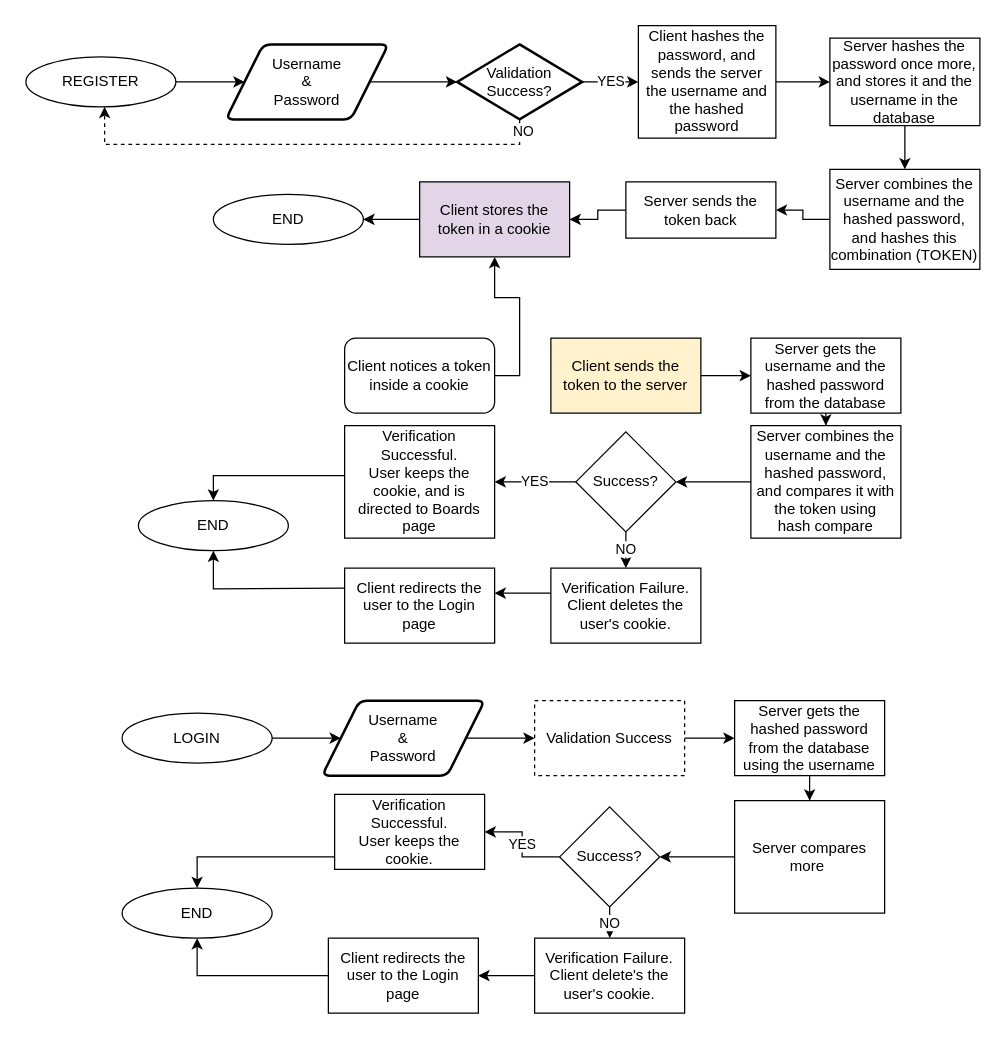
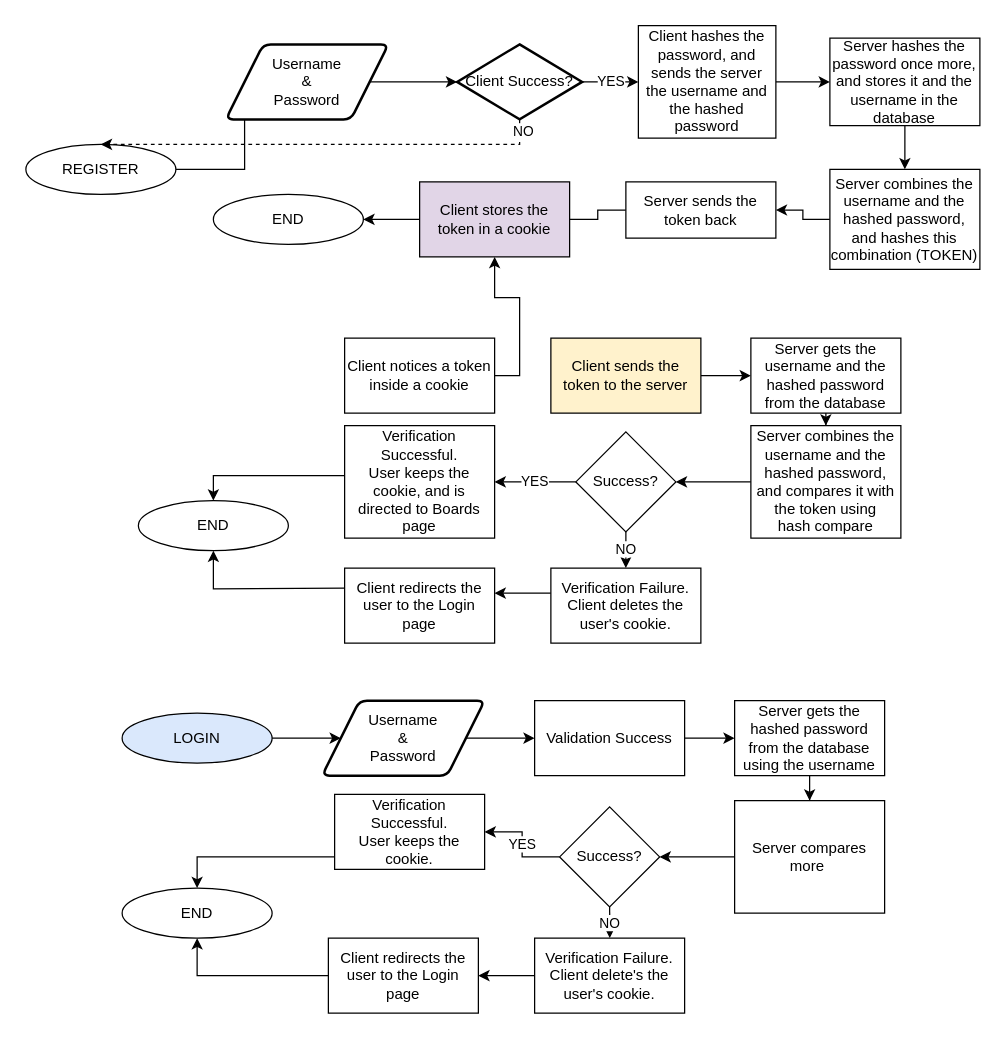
(101, 82) -> (101, 169)
(519, 82) -> (519, 82)
(579, 219) -> (575, 219)
(419, 376) -> (419, 376)
(197, 738) -> (197, 738)
(609, 738) -> (609, 738)
